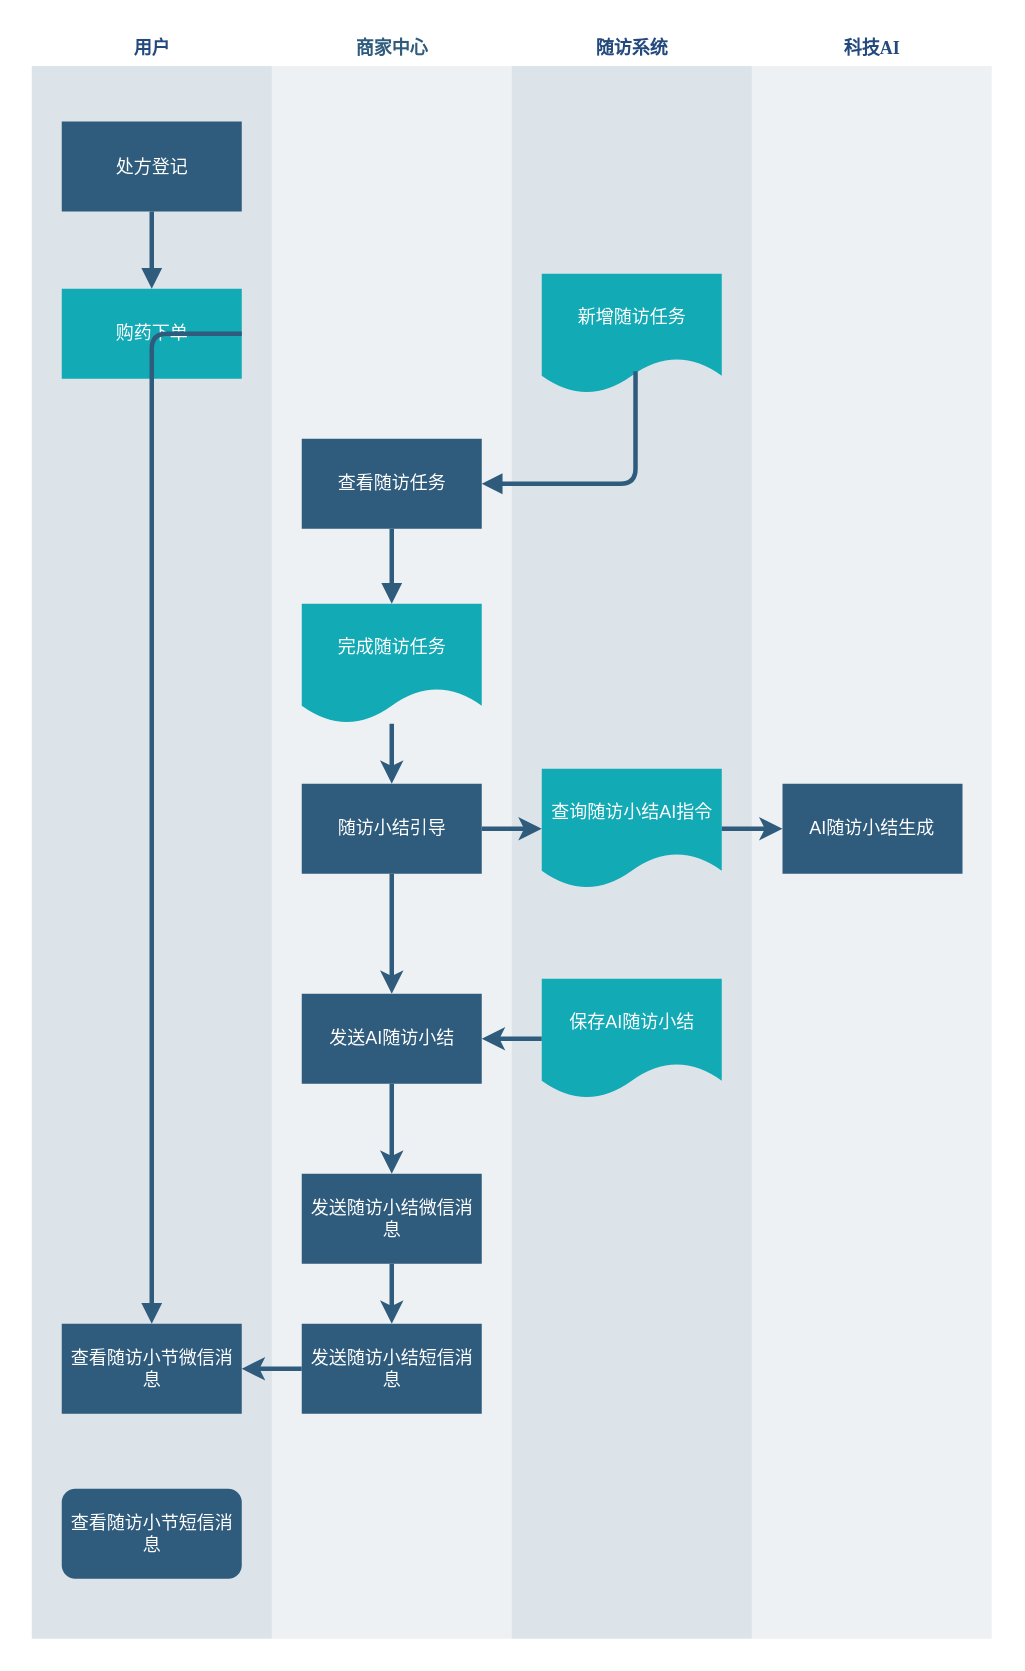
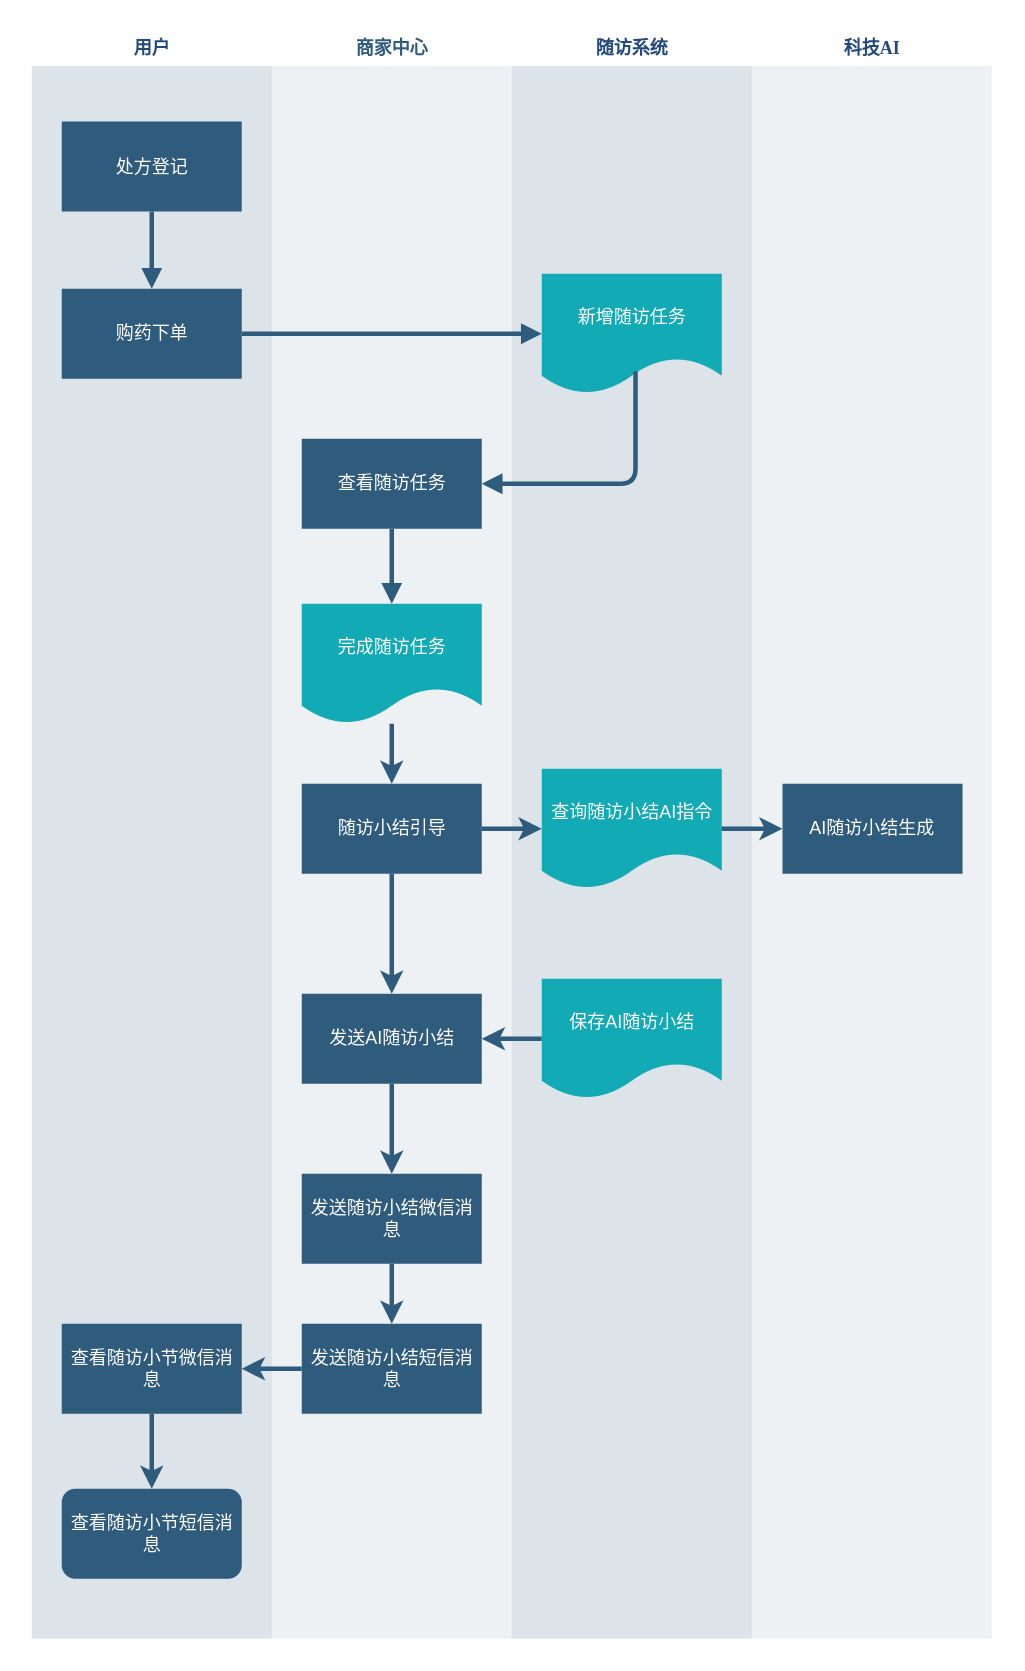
(152, 334) -> (152, 334)
(152, 841) -> (382, 334)
none -> (152, 1443)
